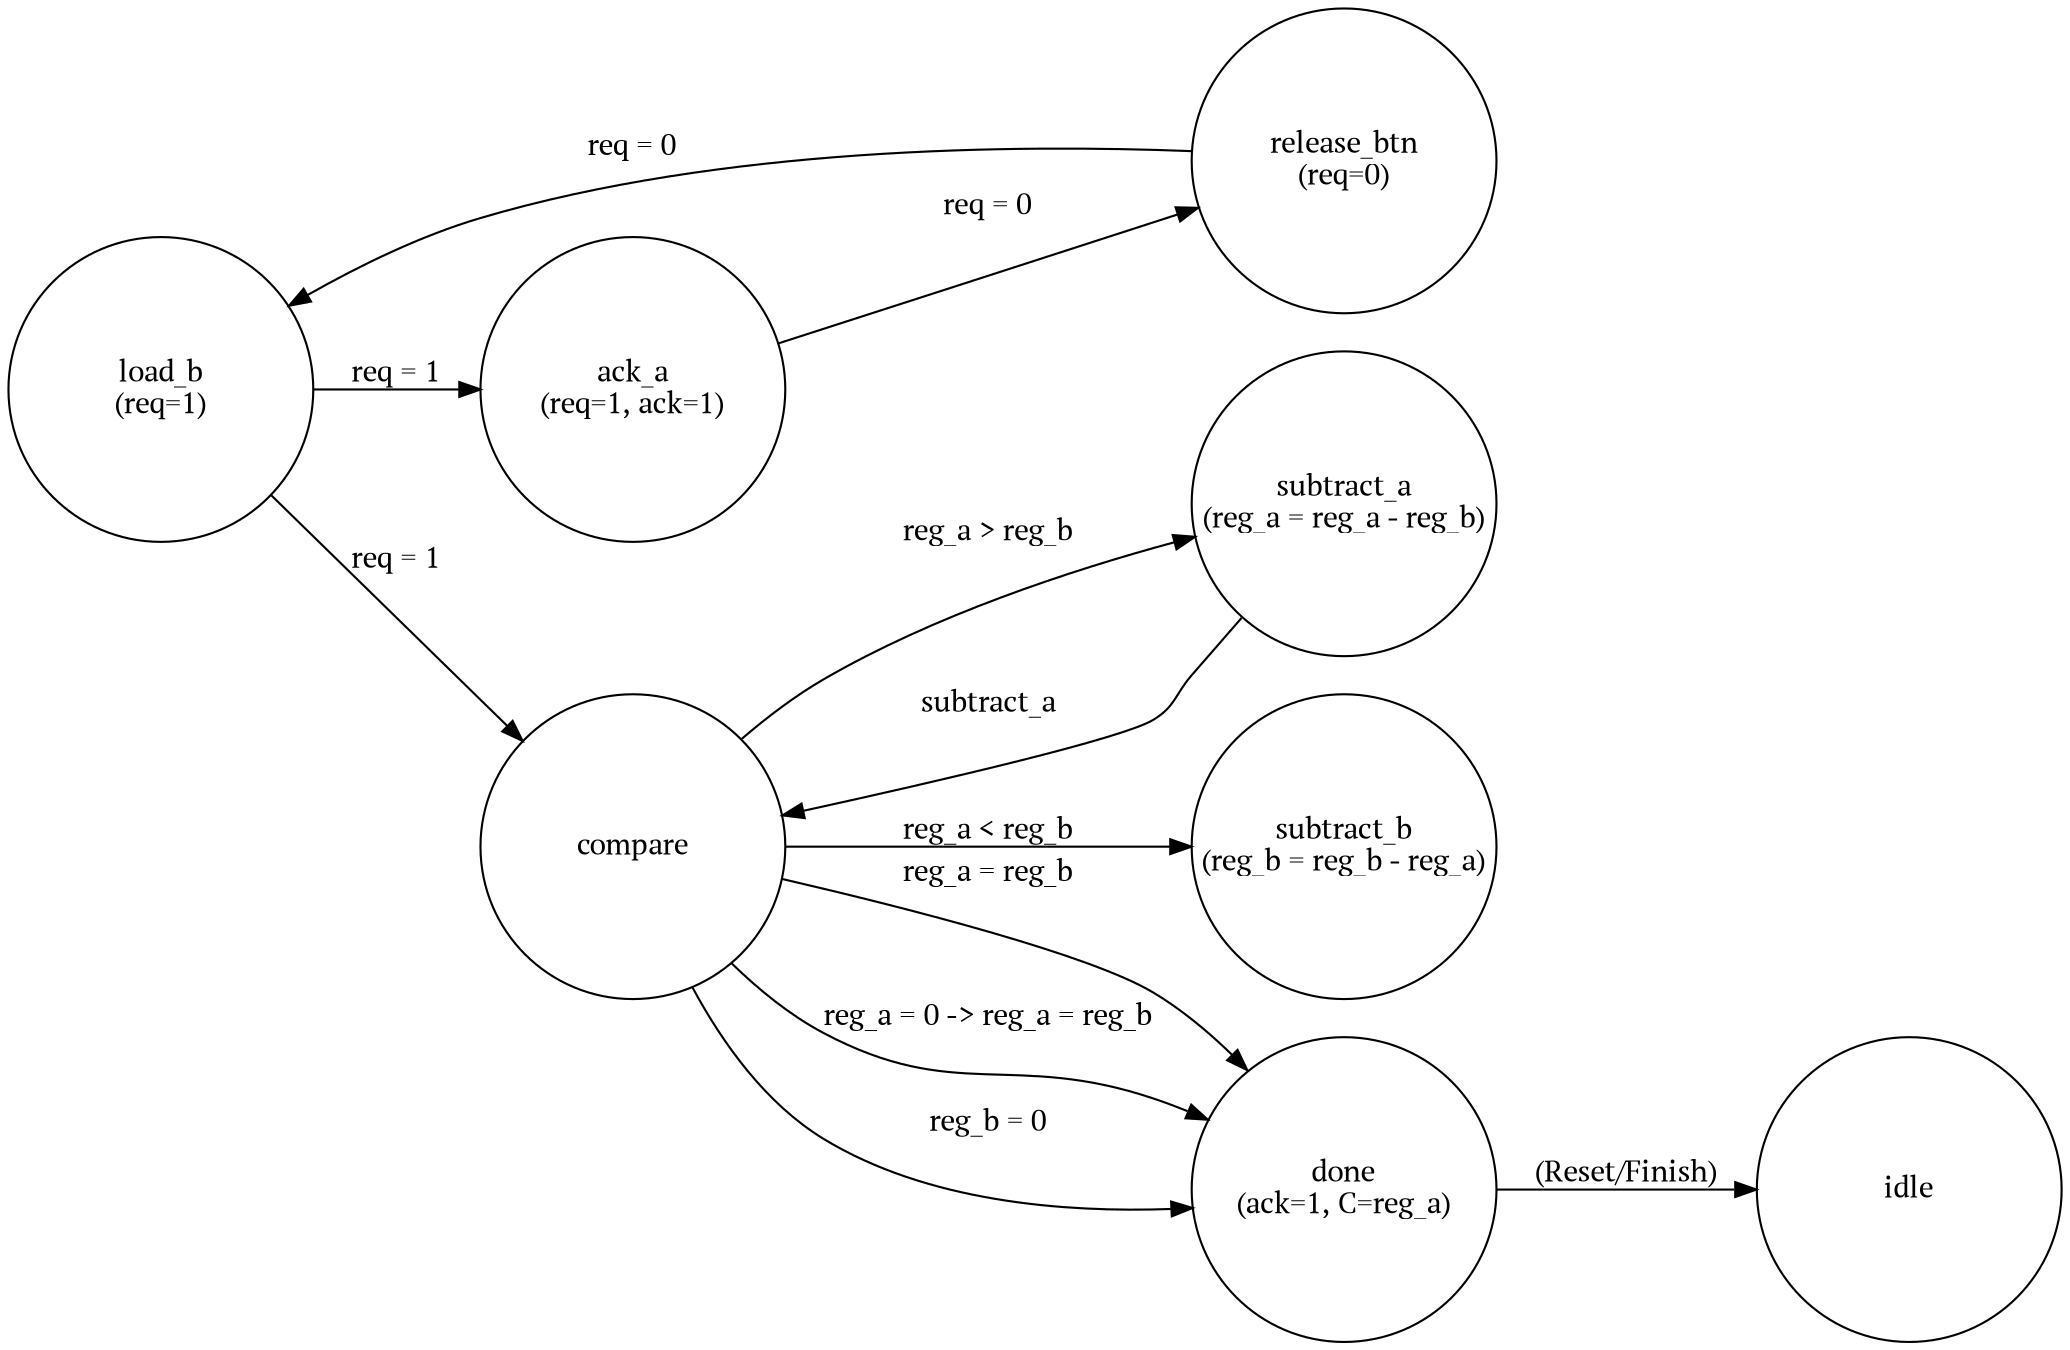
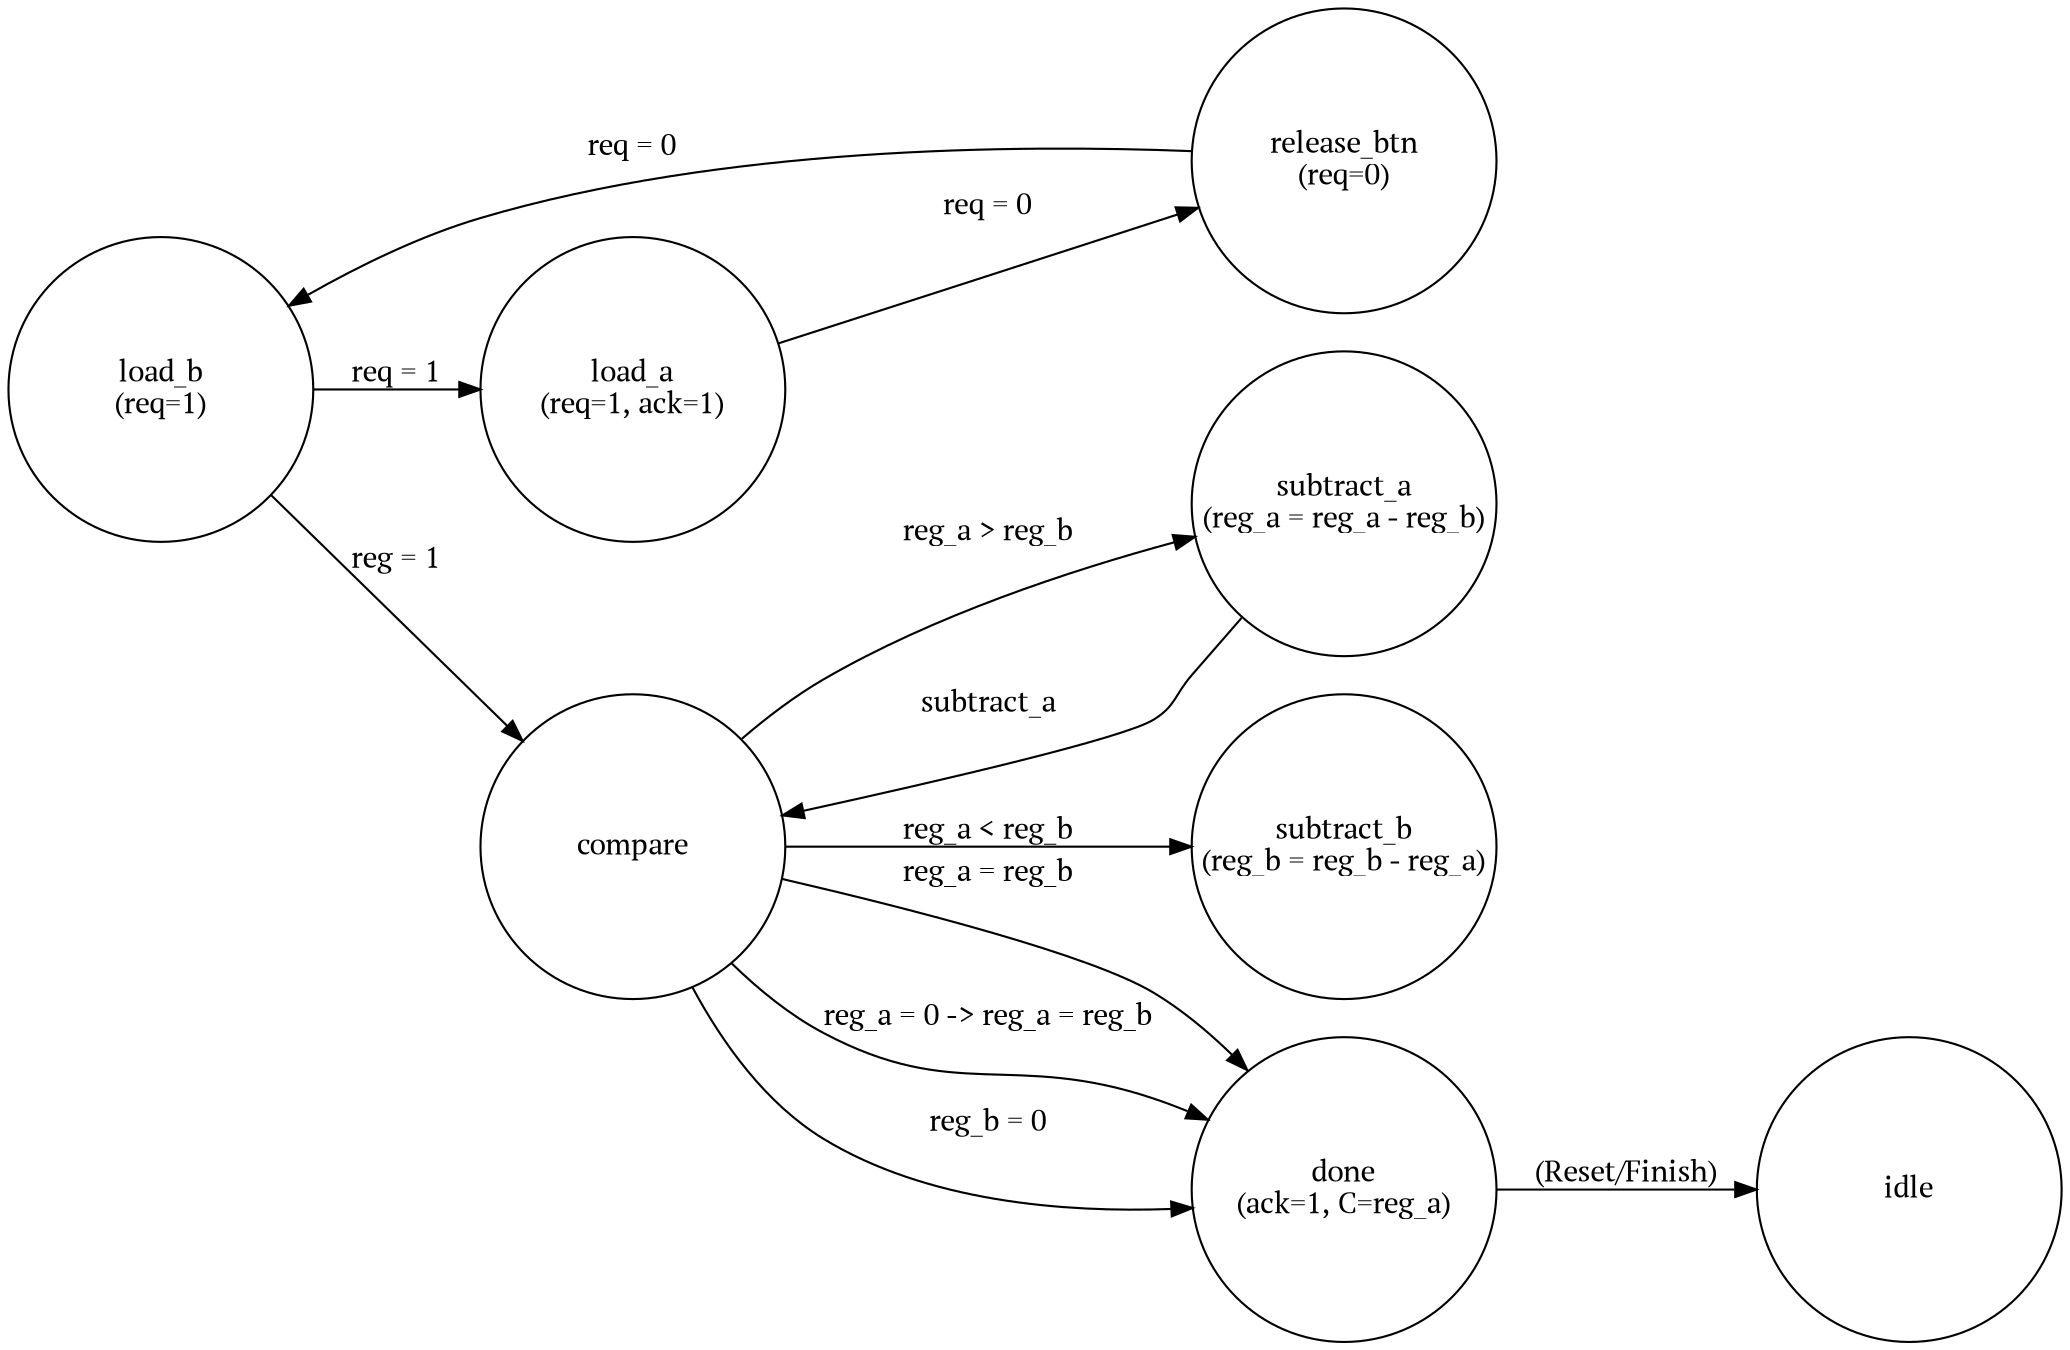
(633, 389) -> (633, 389)
(397, 560) -> (397, 560)
